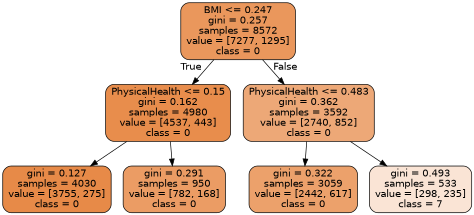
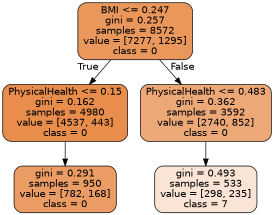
(57, 189) -> none
(303, 189) -> none
